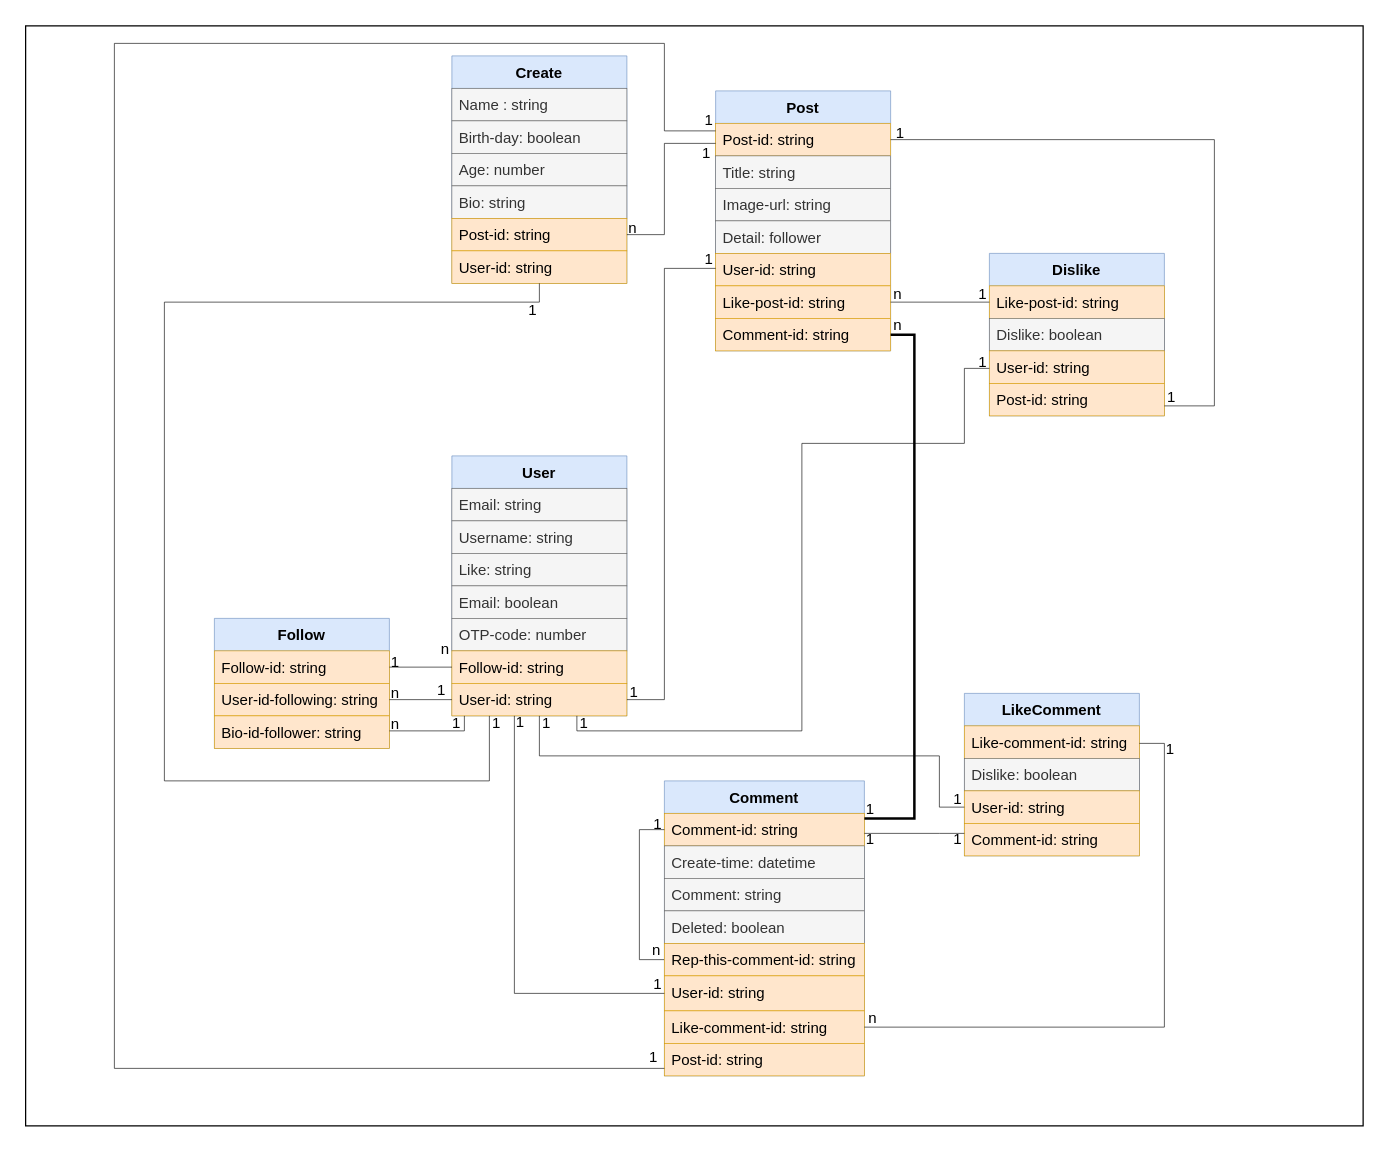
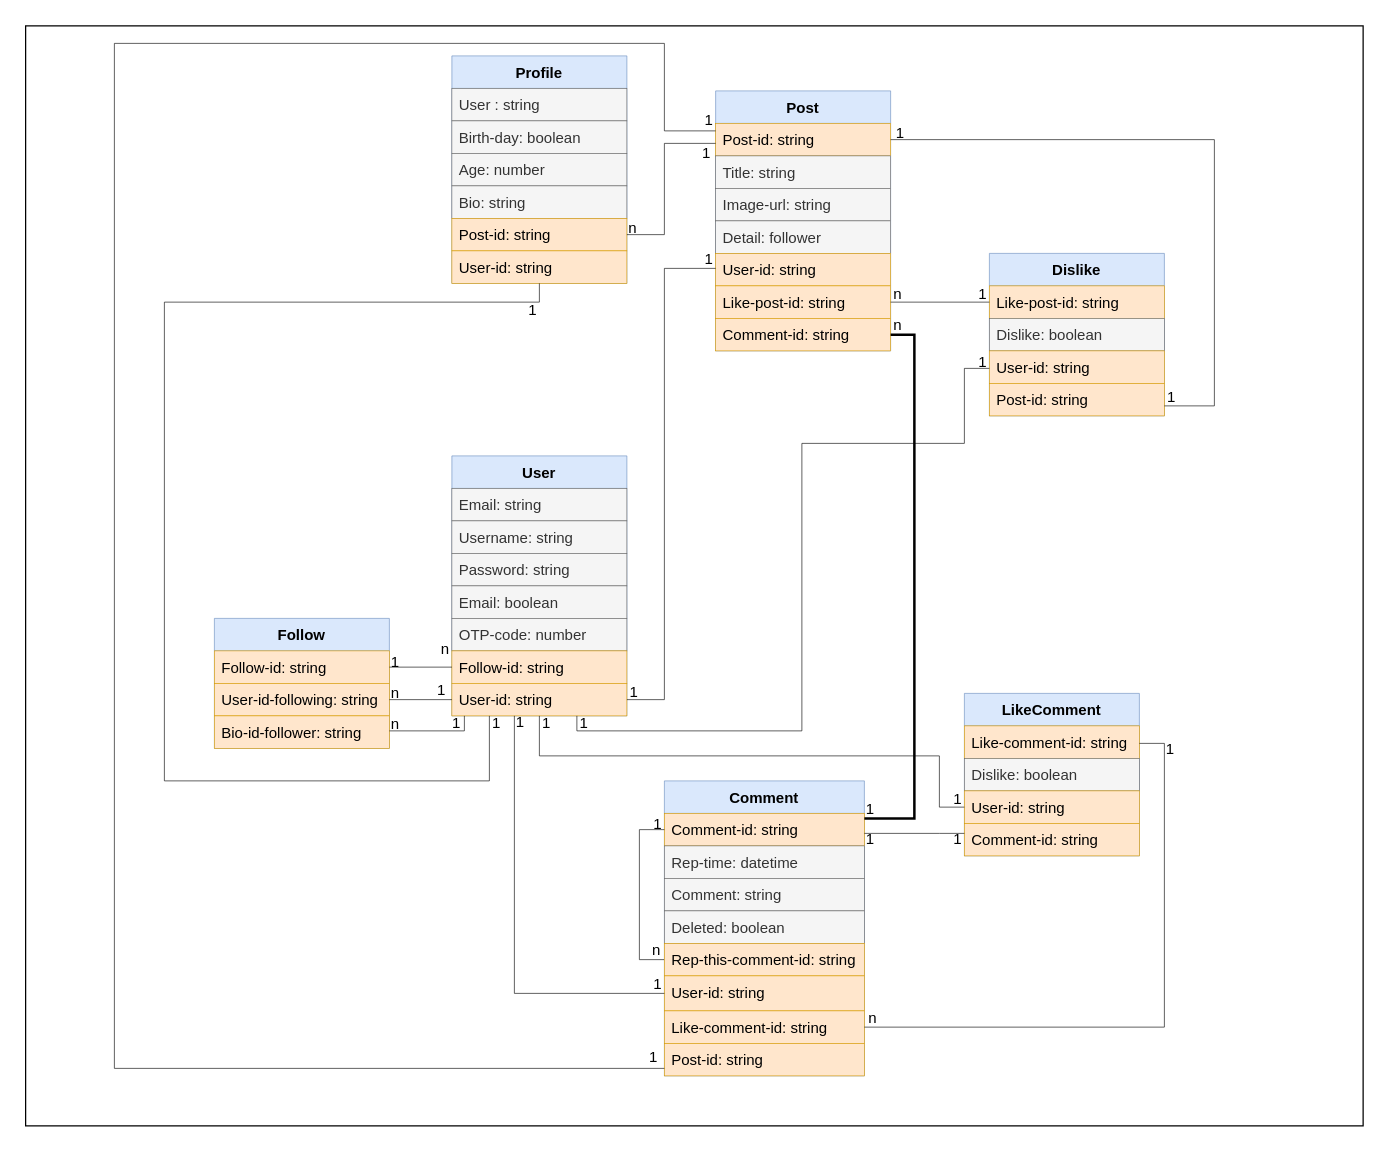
(539, 73) -> (539, 73)
(506, 105) -> (506, 105)
(501, 570) -> (520, 570)
(752, 863) -> (739, 863)
